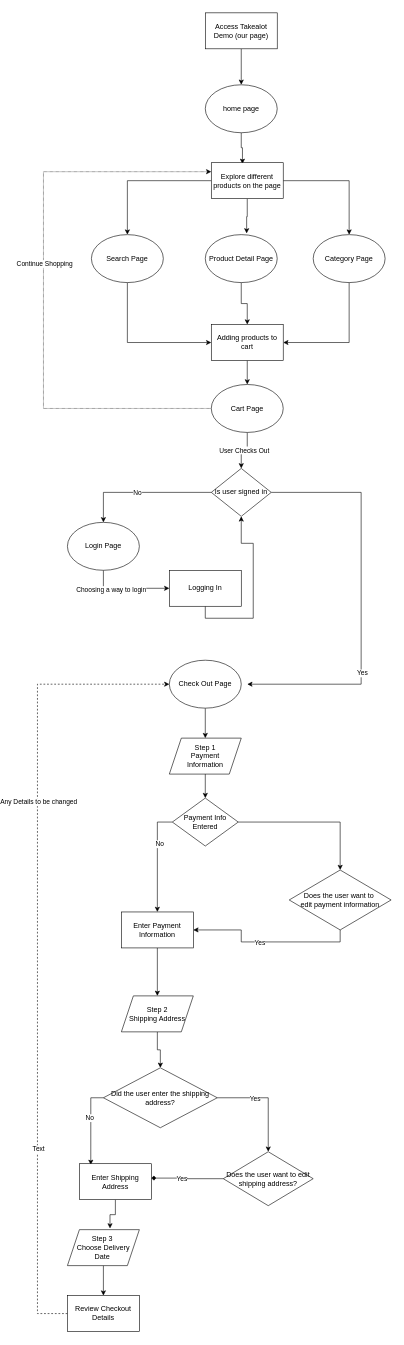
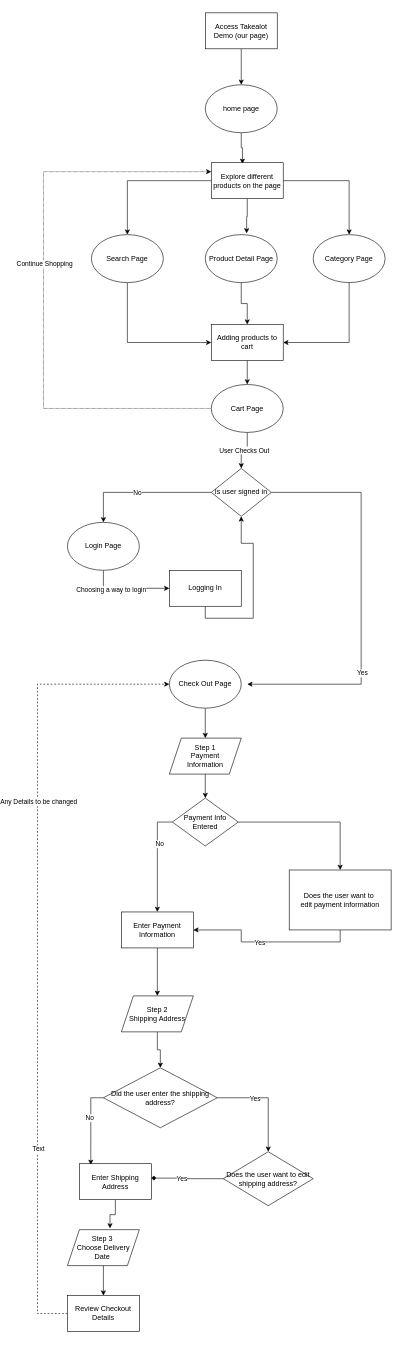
(341, 900) -> (341, 900)
